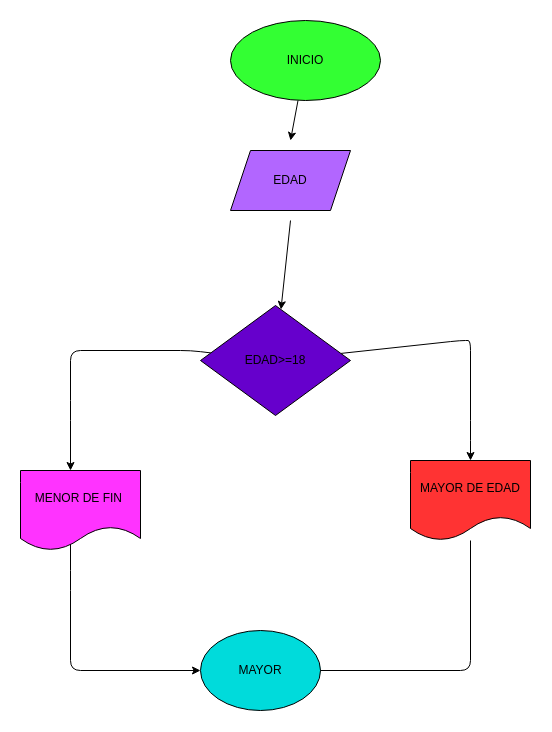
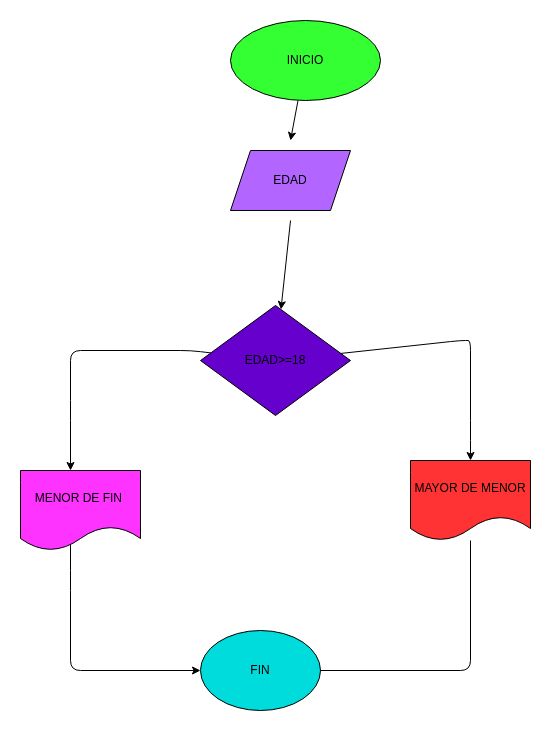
(471, 489) -> (471, 489)
(261, 671) -> (261, 671)
